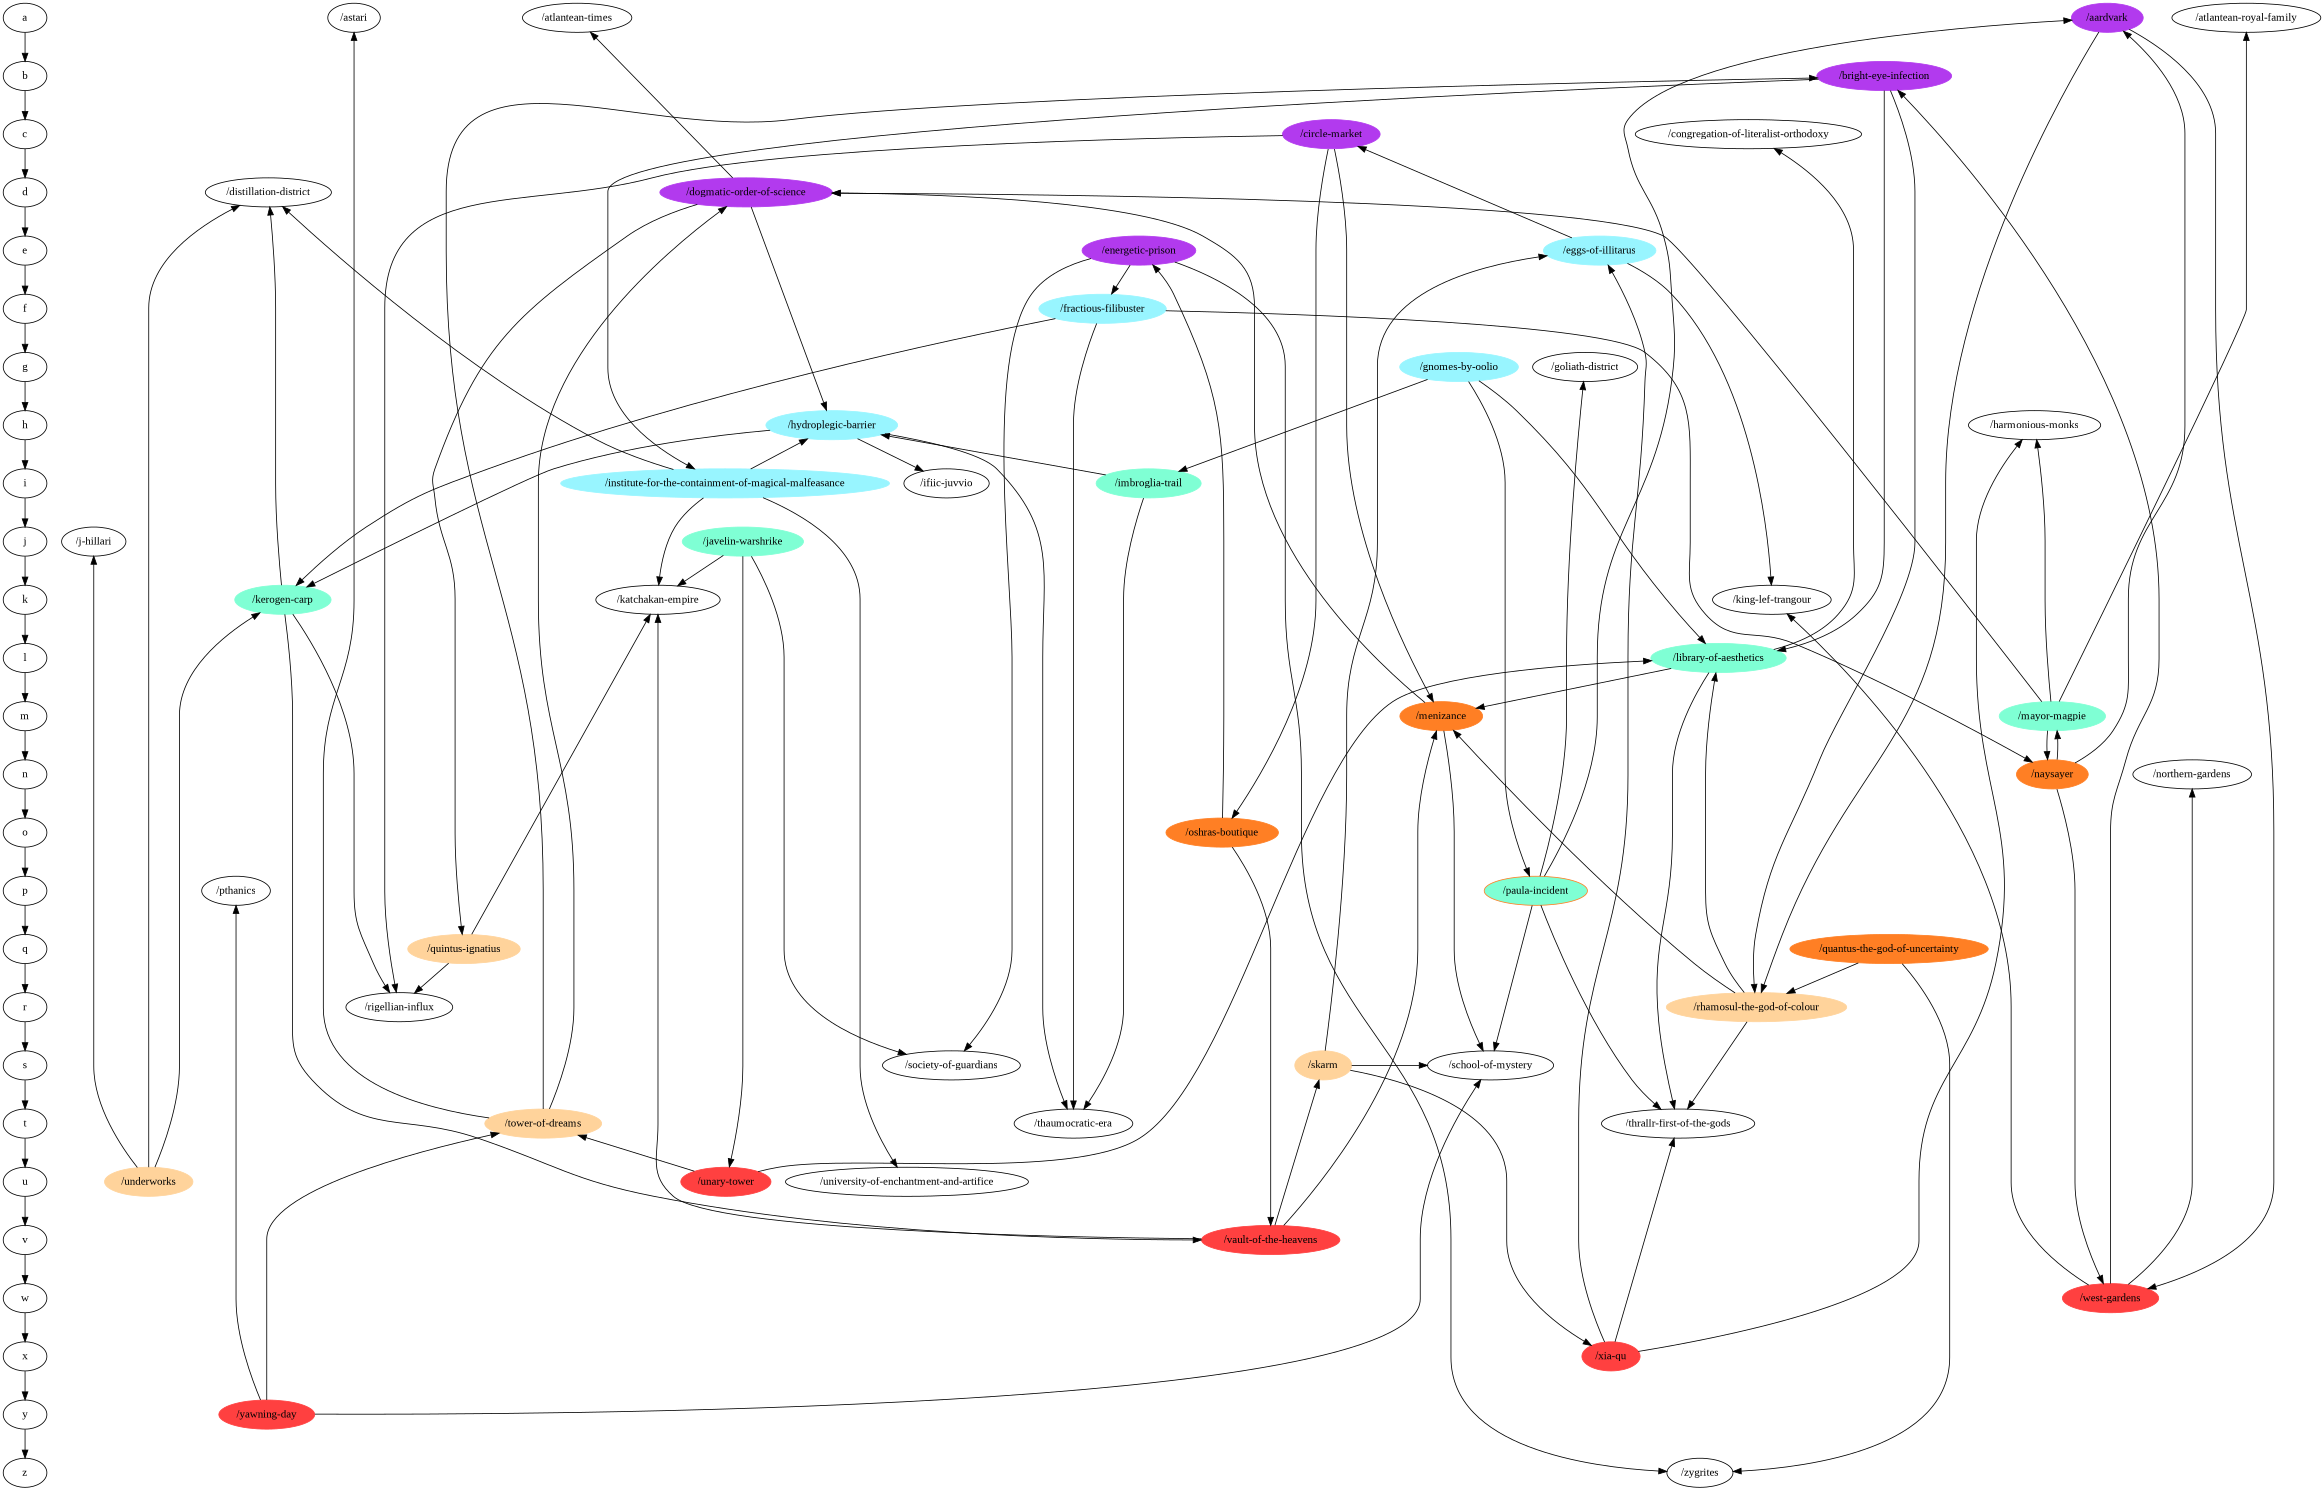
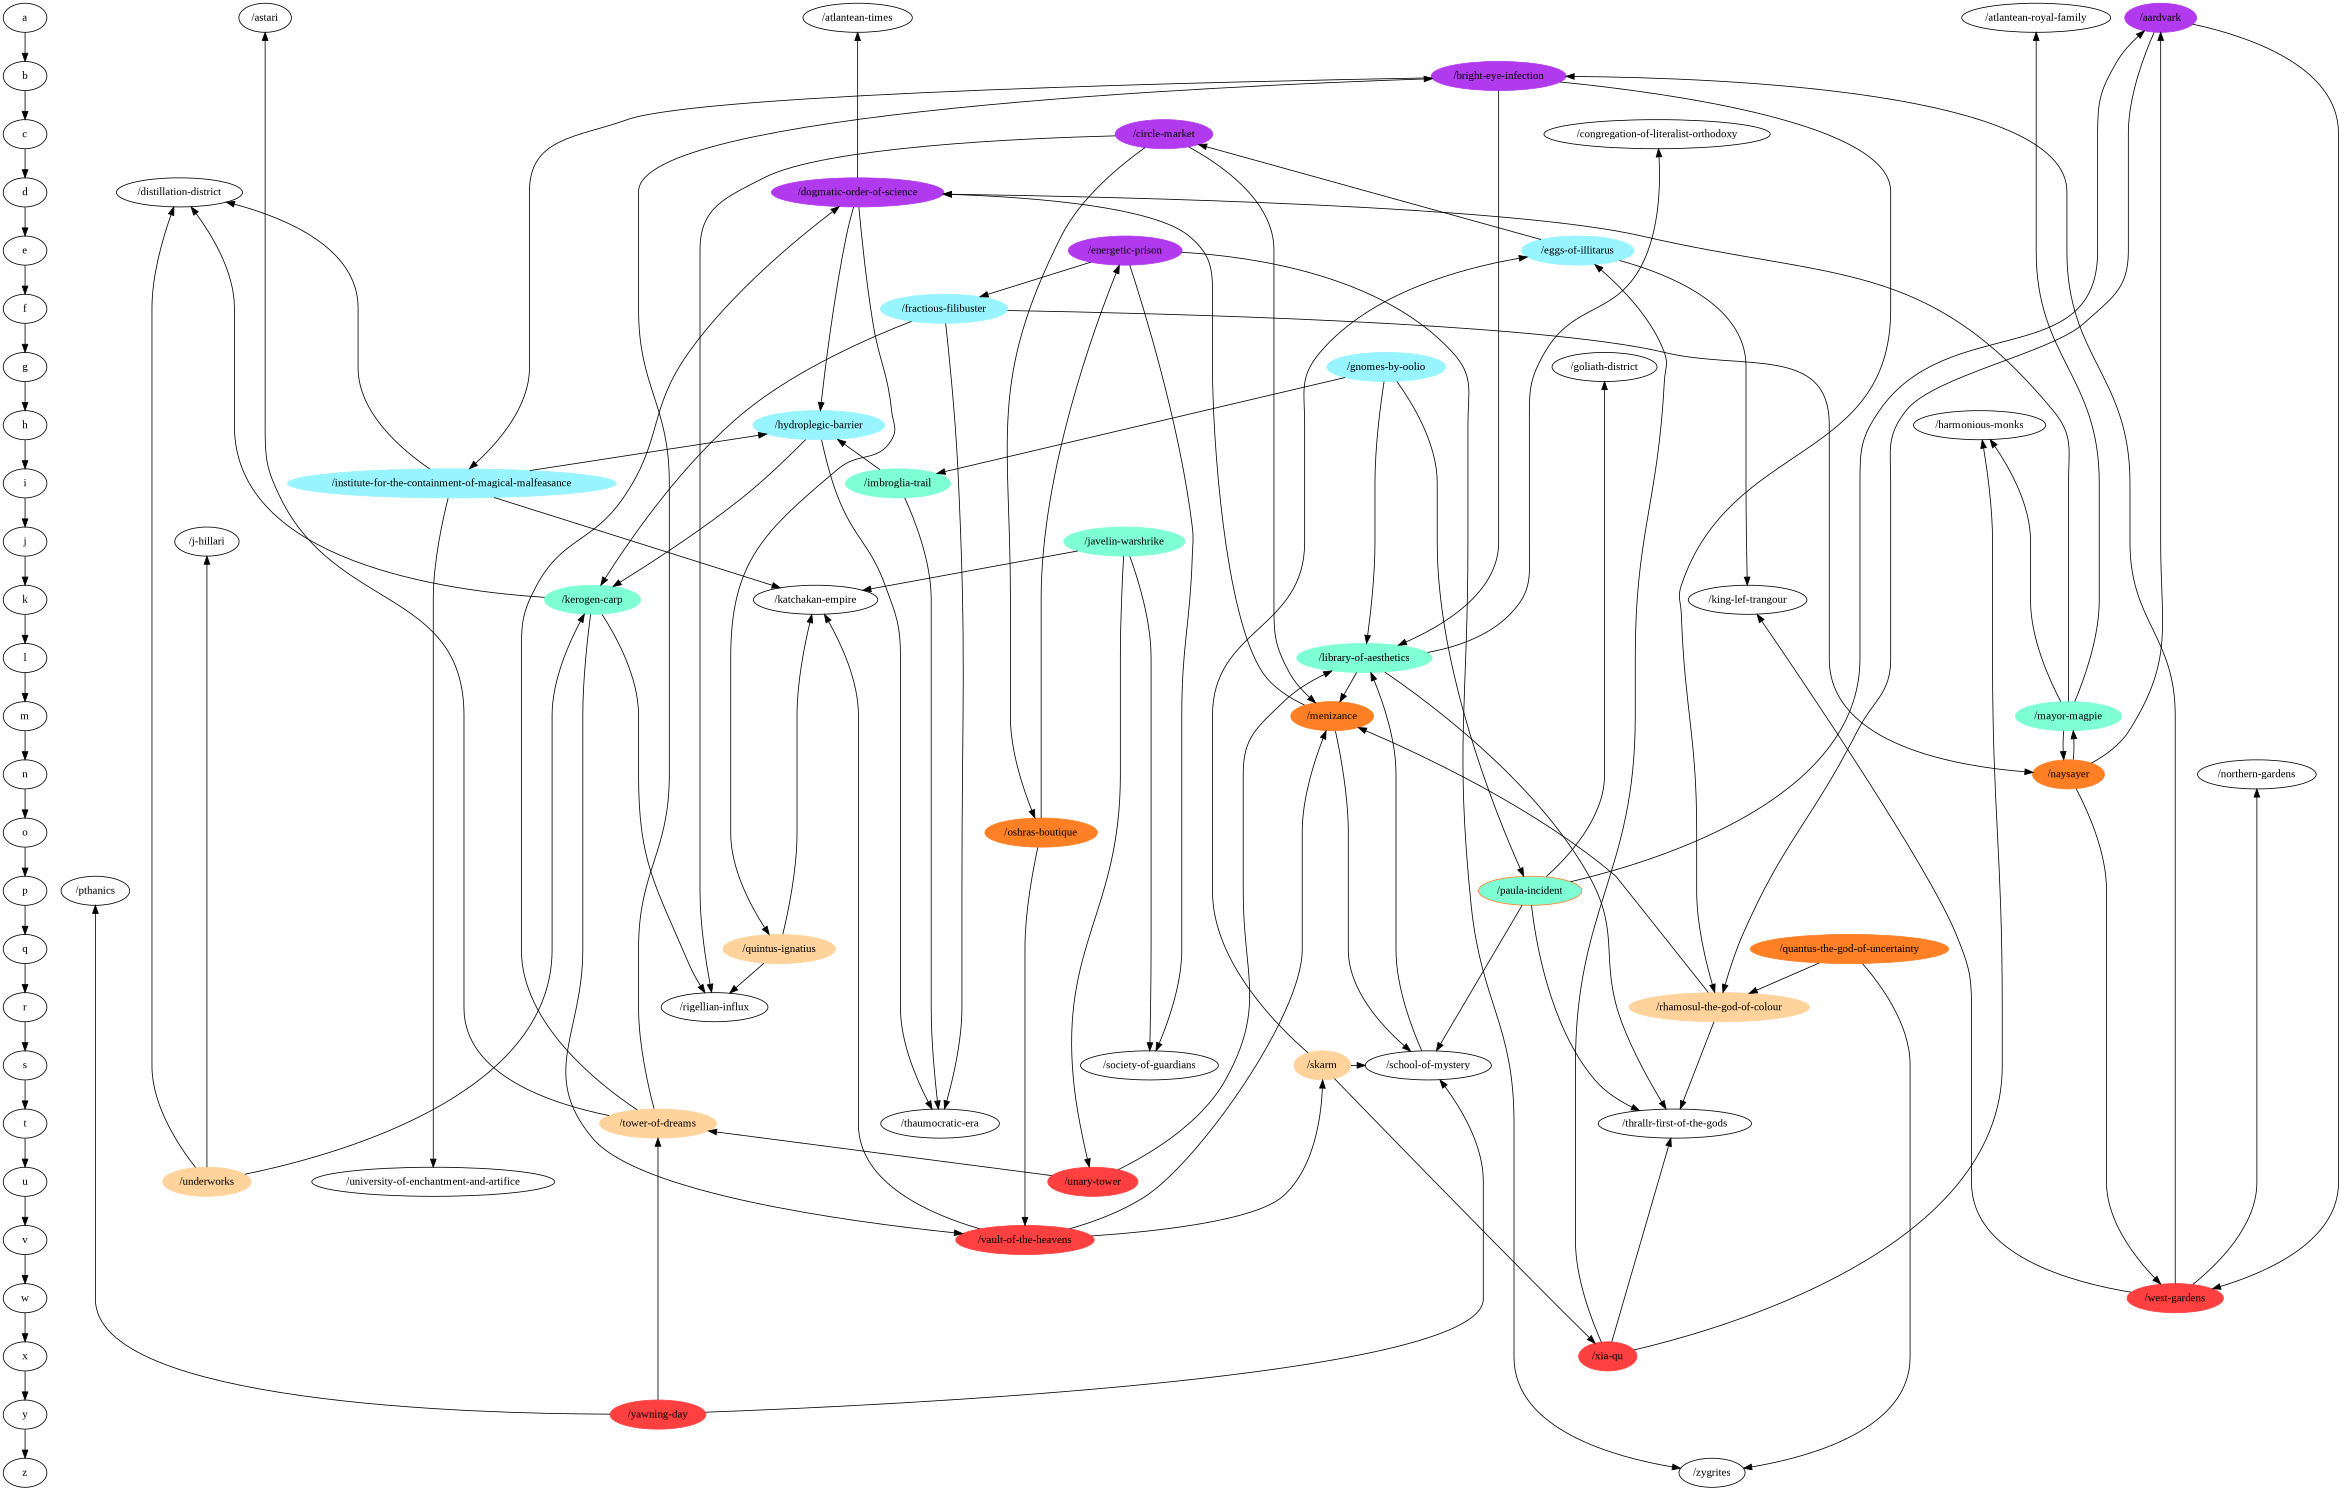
(947, 483) -> none
(1706, 841) -> (1396, 866)
